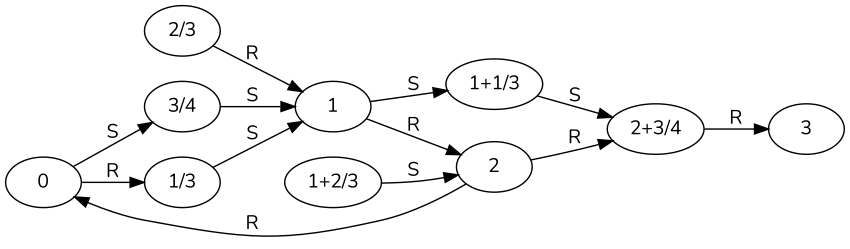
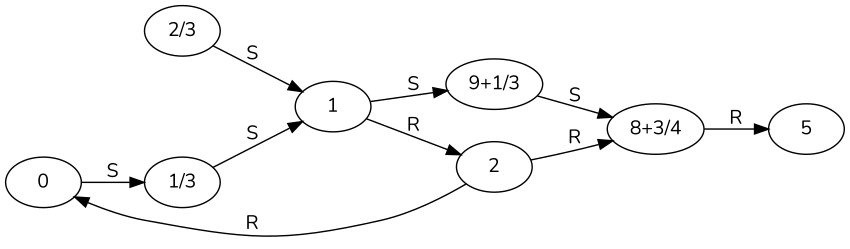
(252, 54) -> (252, 54)
(494, 84) -> (494, 84)
(182, 107) -> none
(656, 129) -> (656, 129)
(806, 129) -> (806, 129)
(113, 172) -> (113, 172)
(333, 182) -> none
